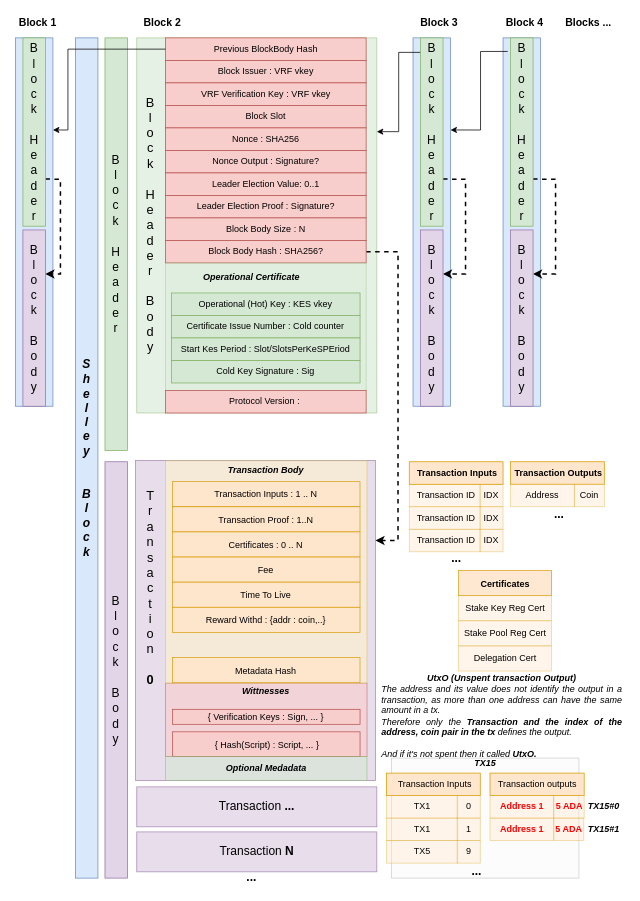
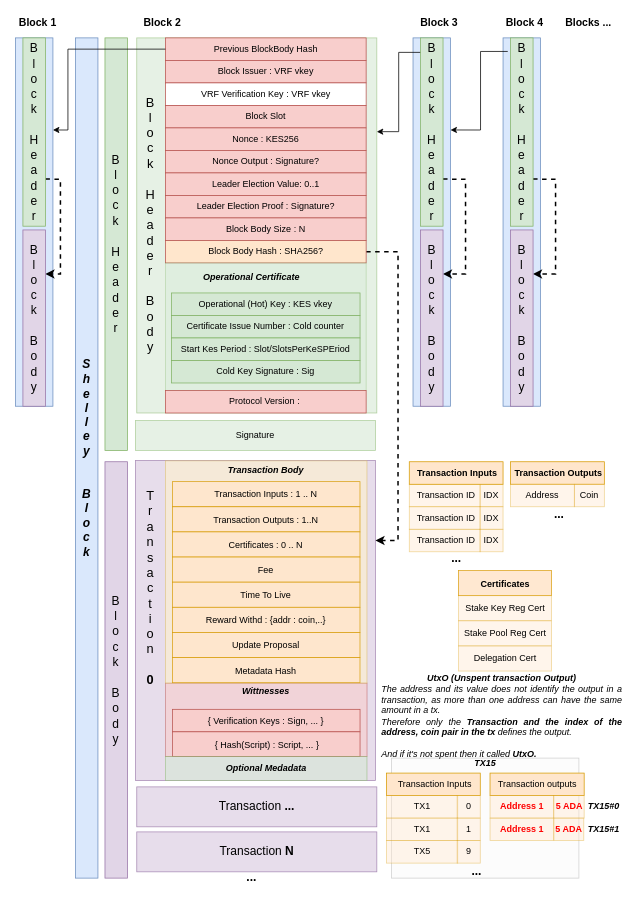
(266, 94) -> (266, 94)
(266, 139) -> (266, 139)
(266, 252) -> (266, 252)
none -> (255, 435)
(266, 519) -> (266, 519)
none -> (266, 645)
(266, 717) -> (266, 720)
